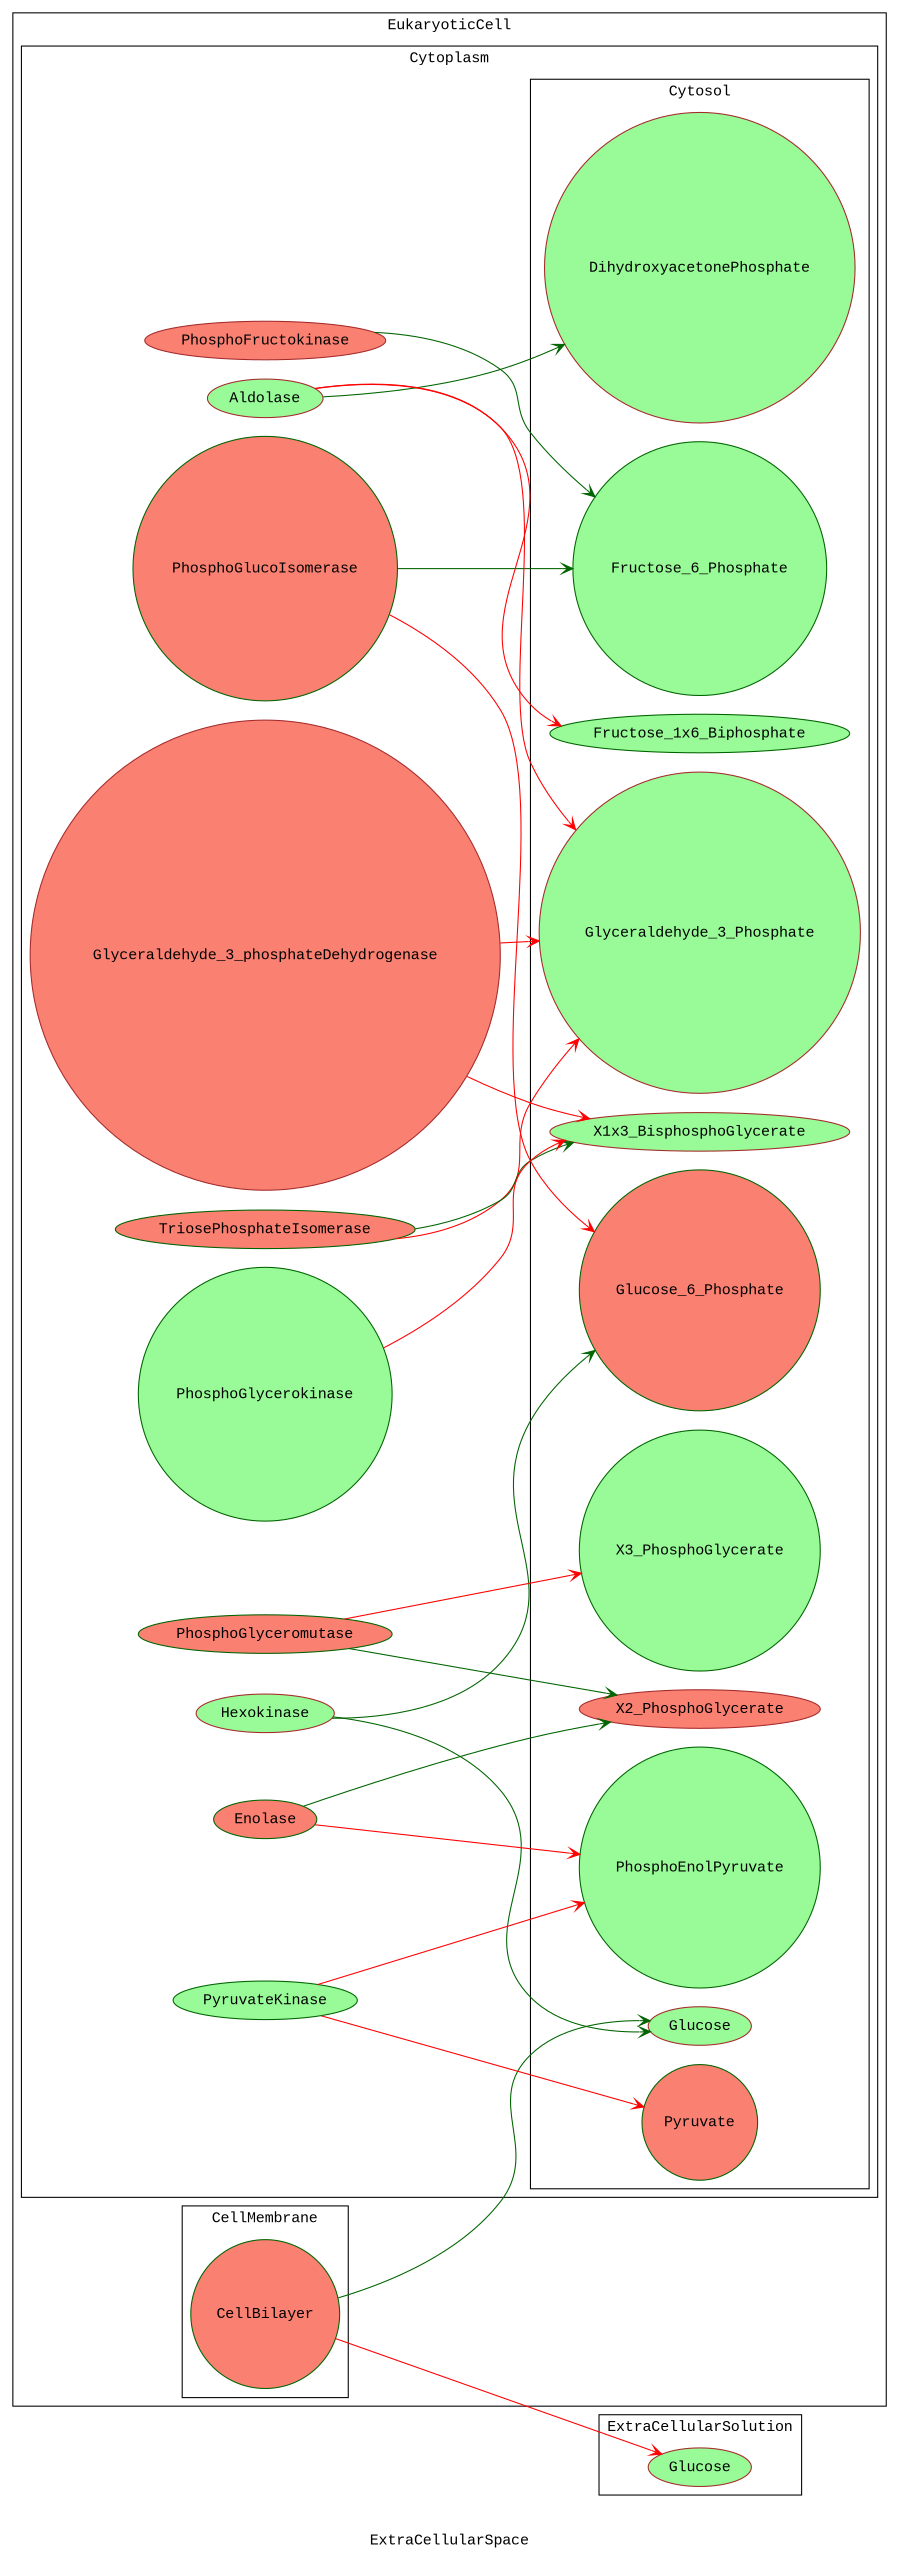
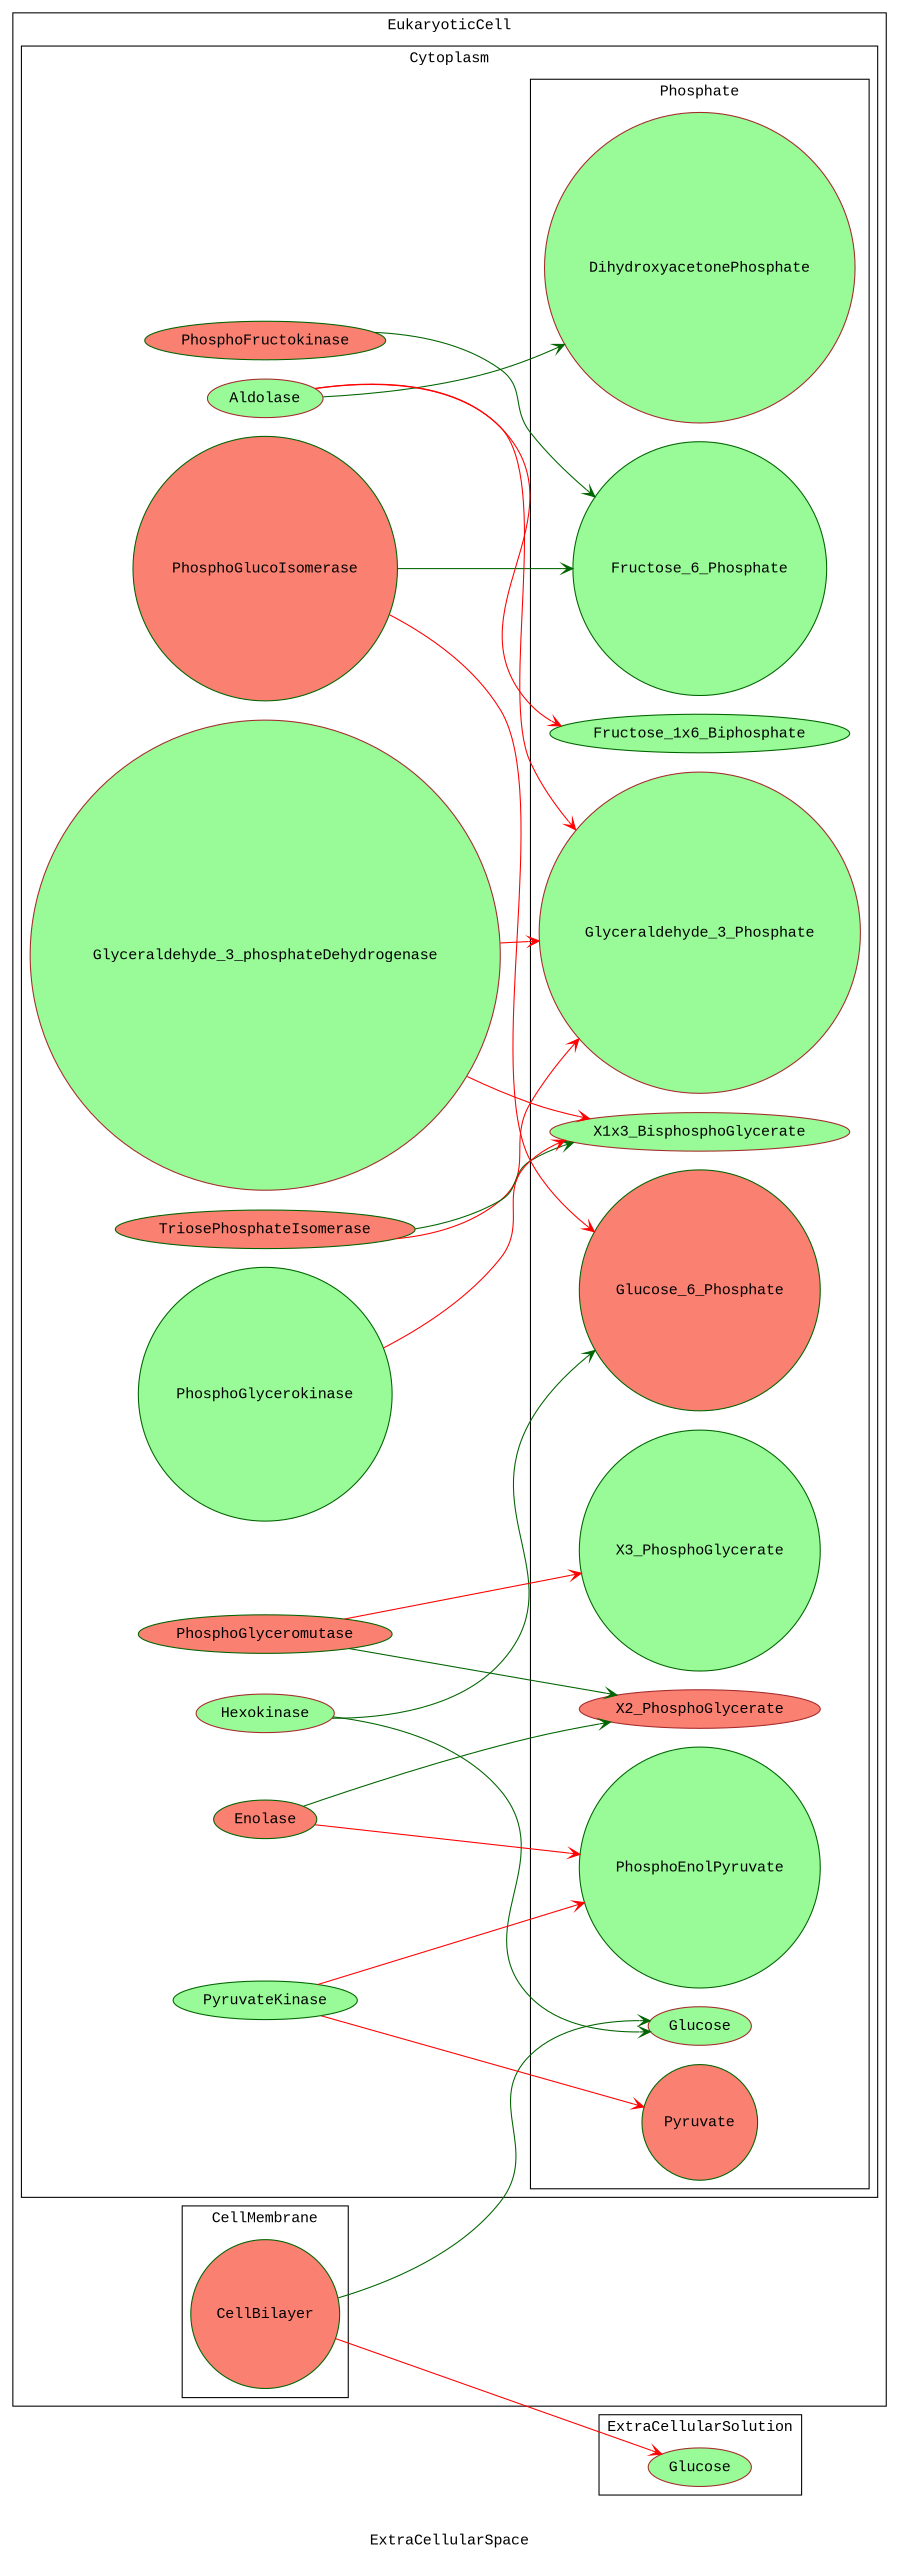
(700, 92) -> (700, 92)
(265, 341) -> (265, 341)
(265, 955) -> (265, 955)
